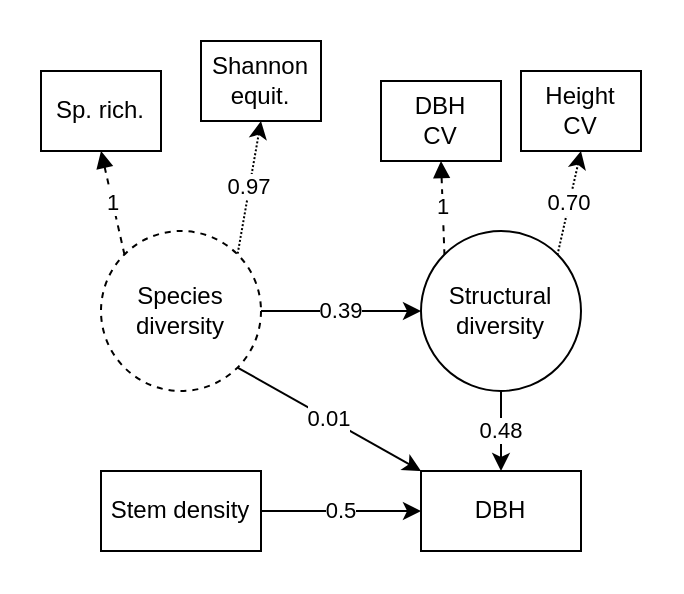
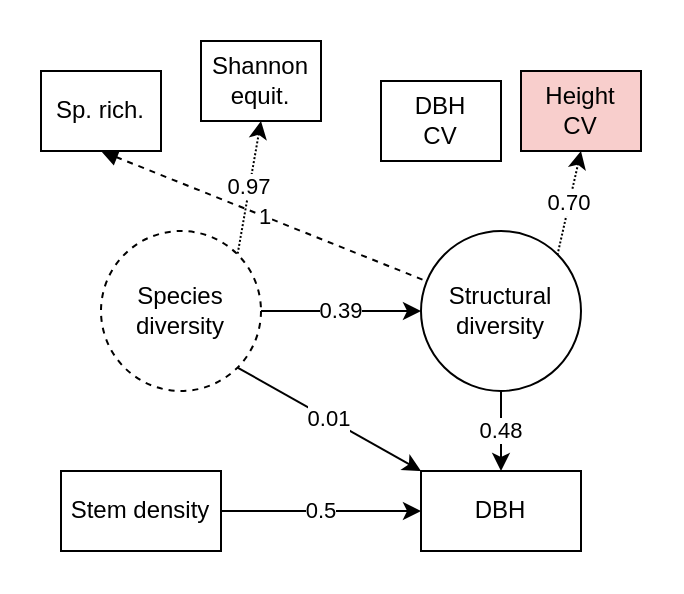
(581, 111) -> (581, 111)
(442, 195) -> none
(118, 224) -> (337, 245)
(181, 511) -> (141, 511)
